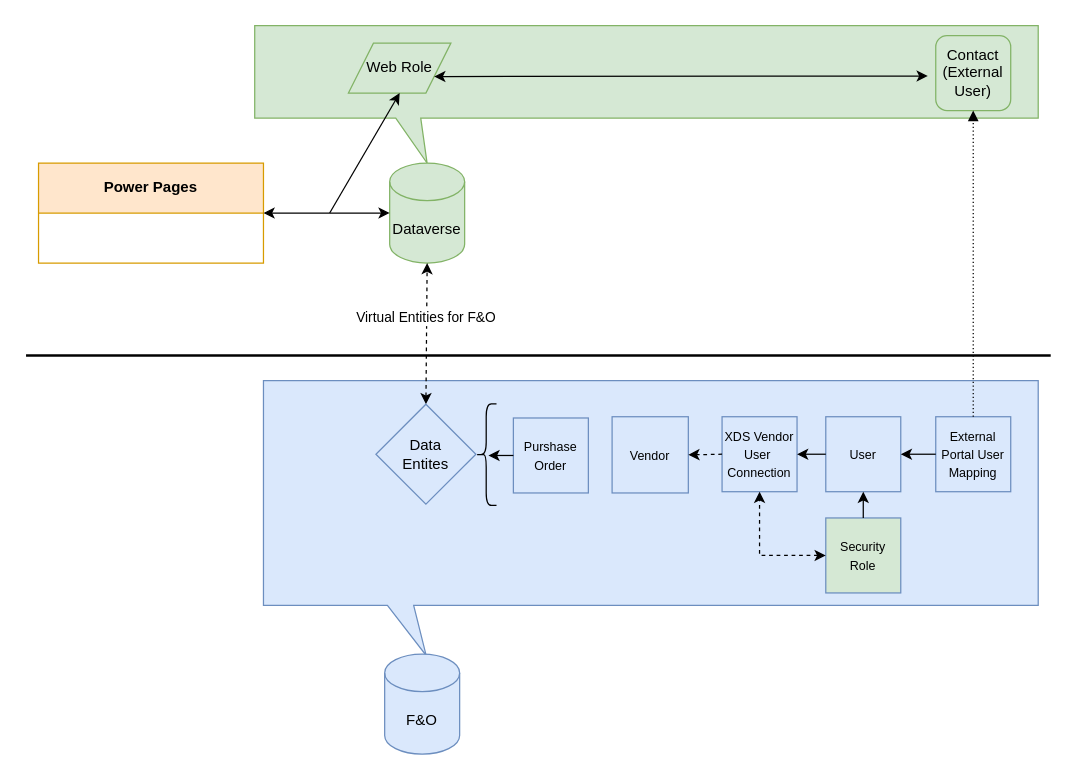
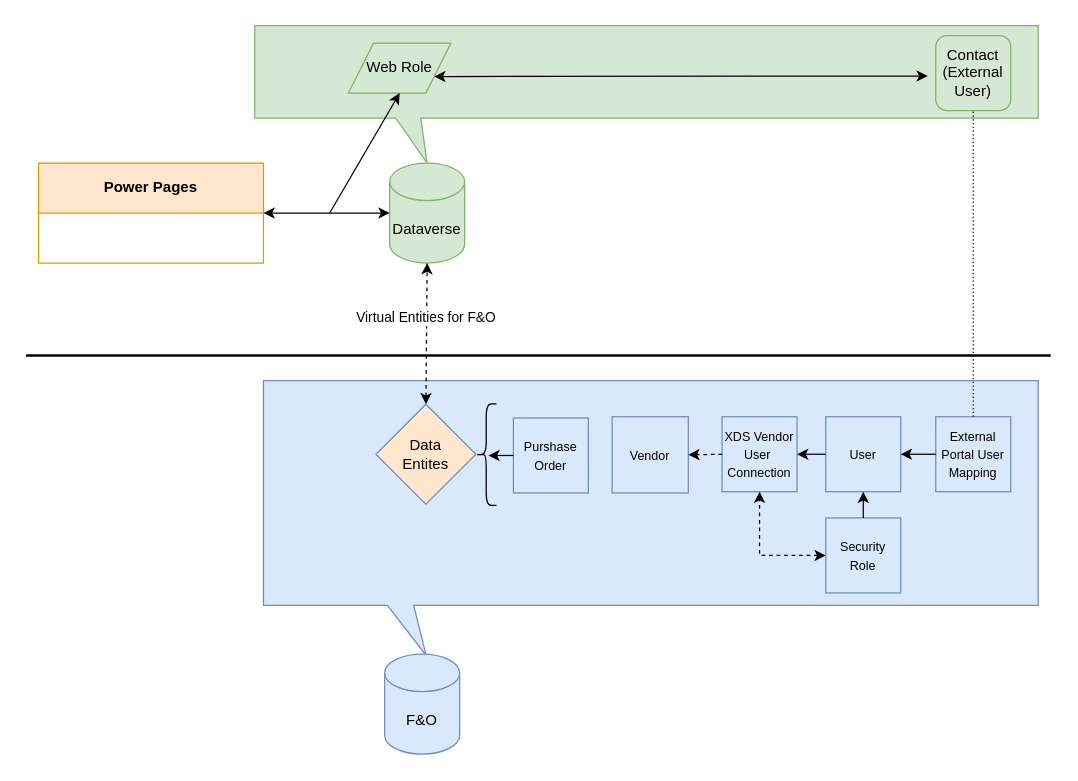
(973, 122) -> (973, 117)
(426, 454) -> (426, 454)
(863, 556) -> (863, 556)
